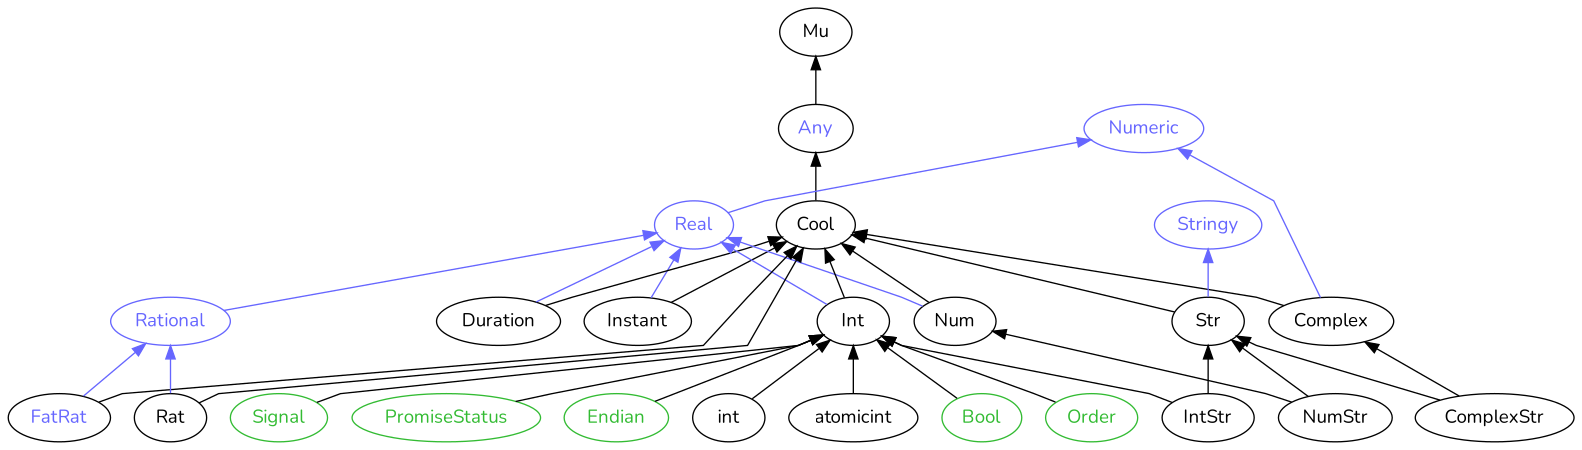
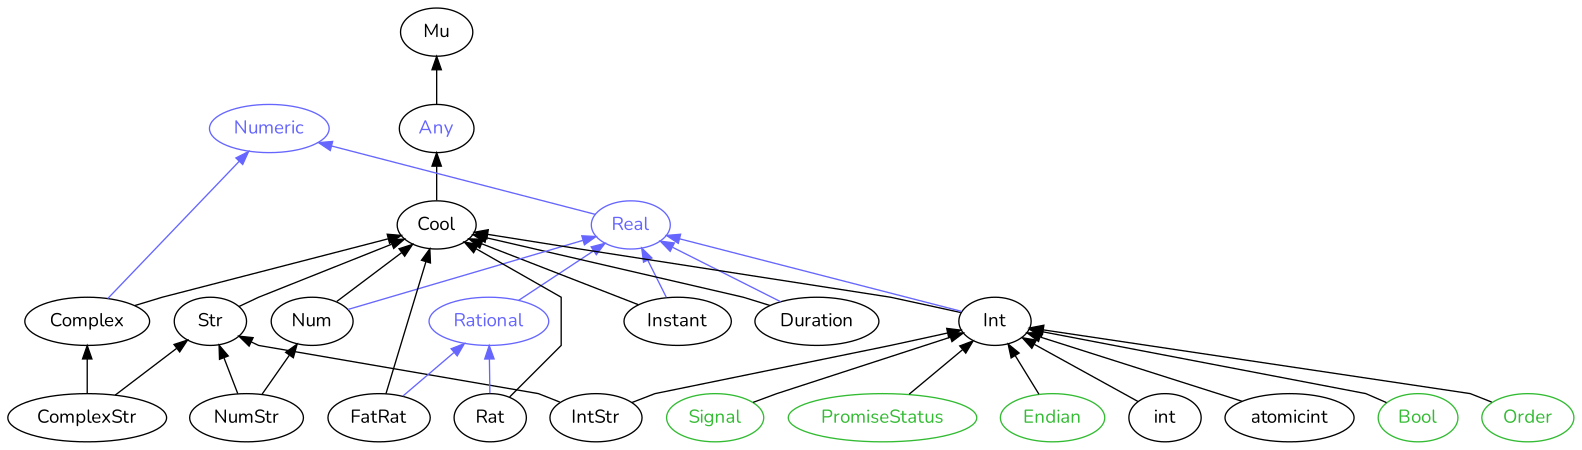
(1208, 225) -> none
(59, 418) -> (379, 418)
